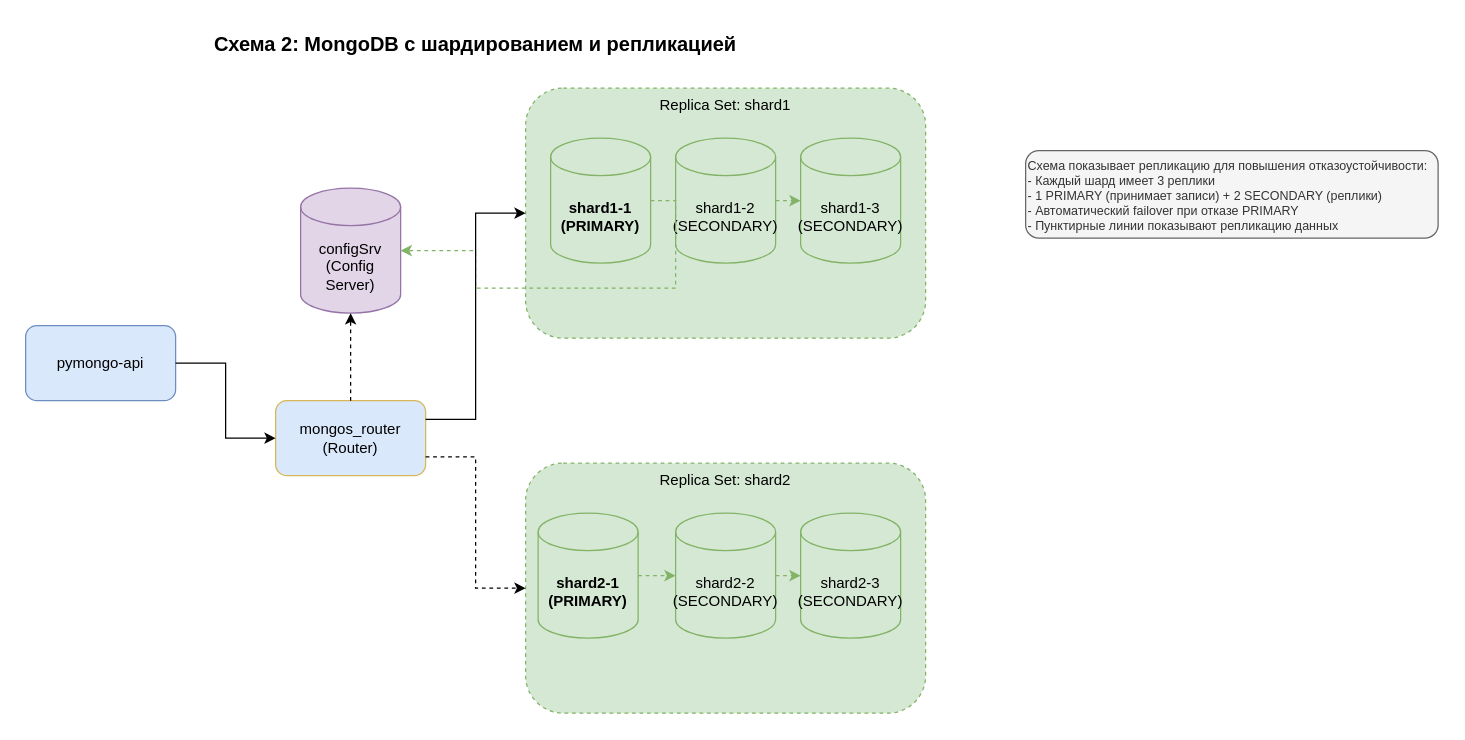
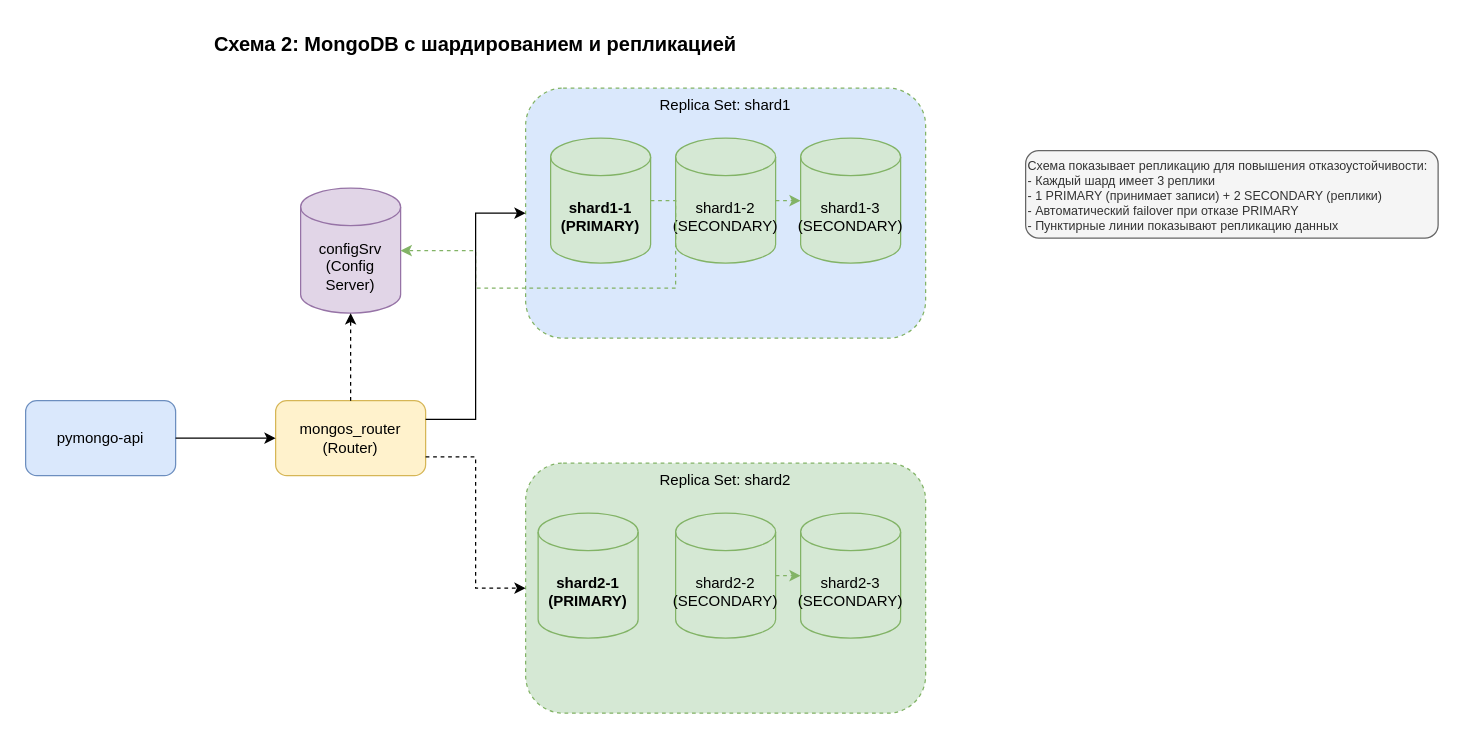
(726, 106) -> (726, 106)
(101, 363) -> (101, 438)
(351, 438) -> (351, 438)
(652, 576) -> none
